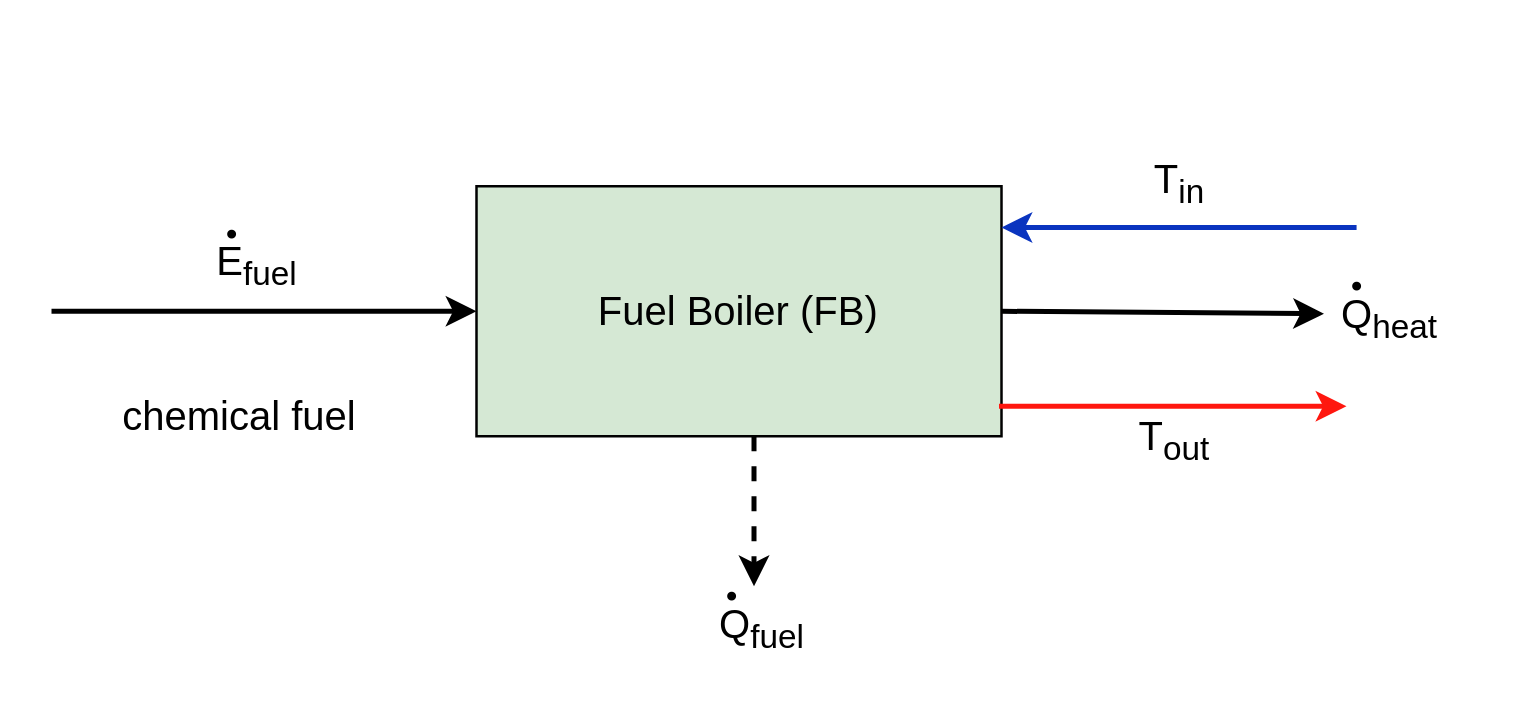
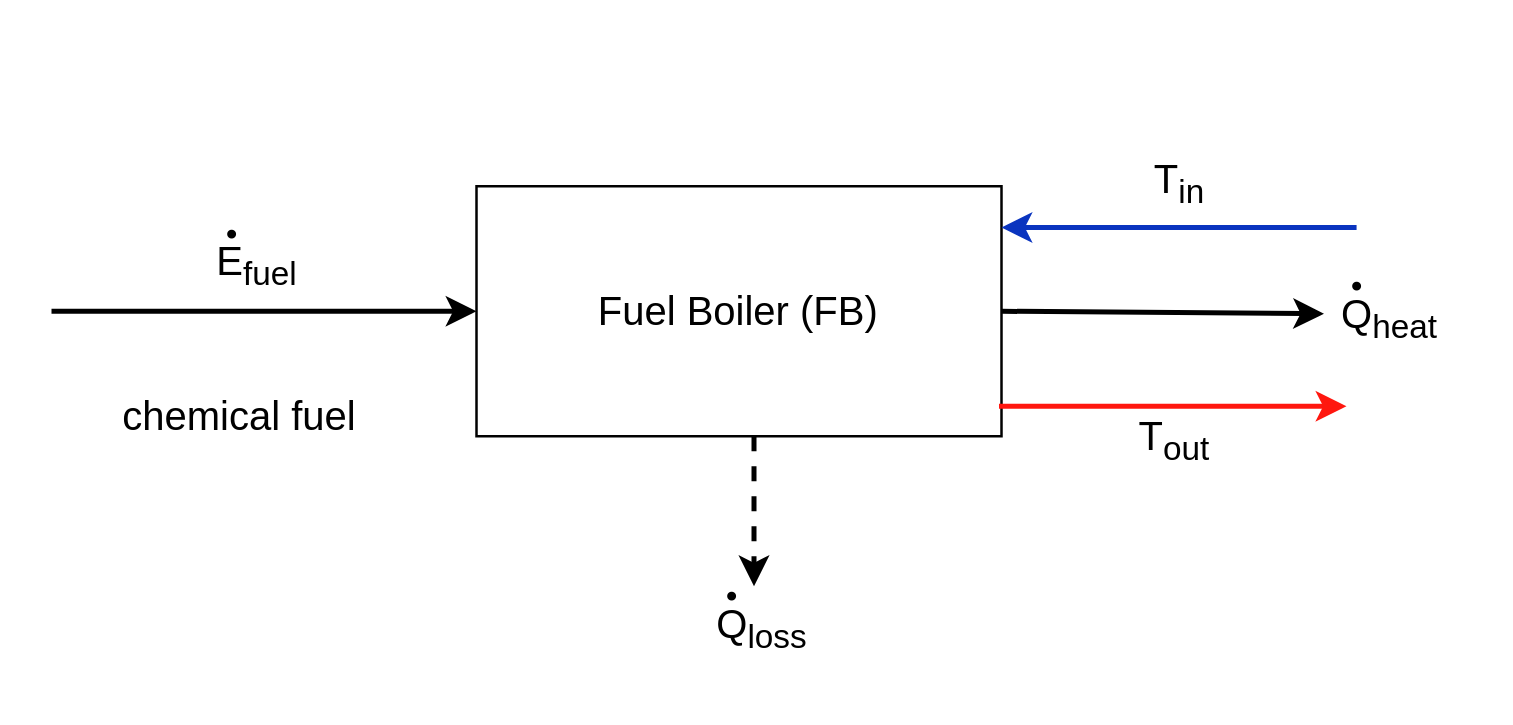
(739, 311) -> (739, 311)
(763, 629) -> (763, 629)
